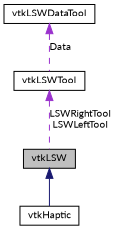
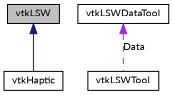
(49, 125) -> none
